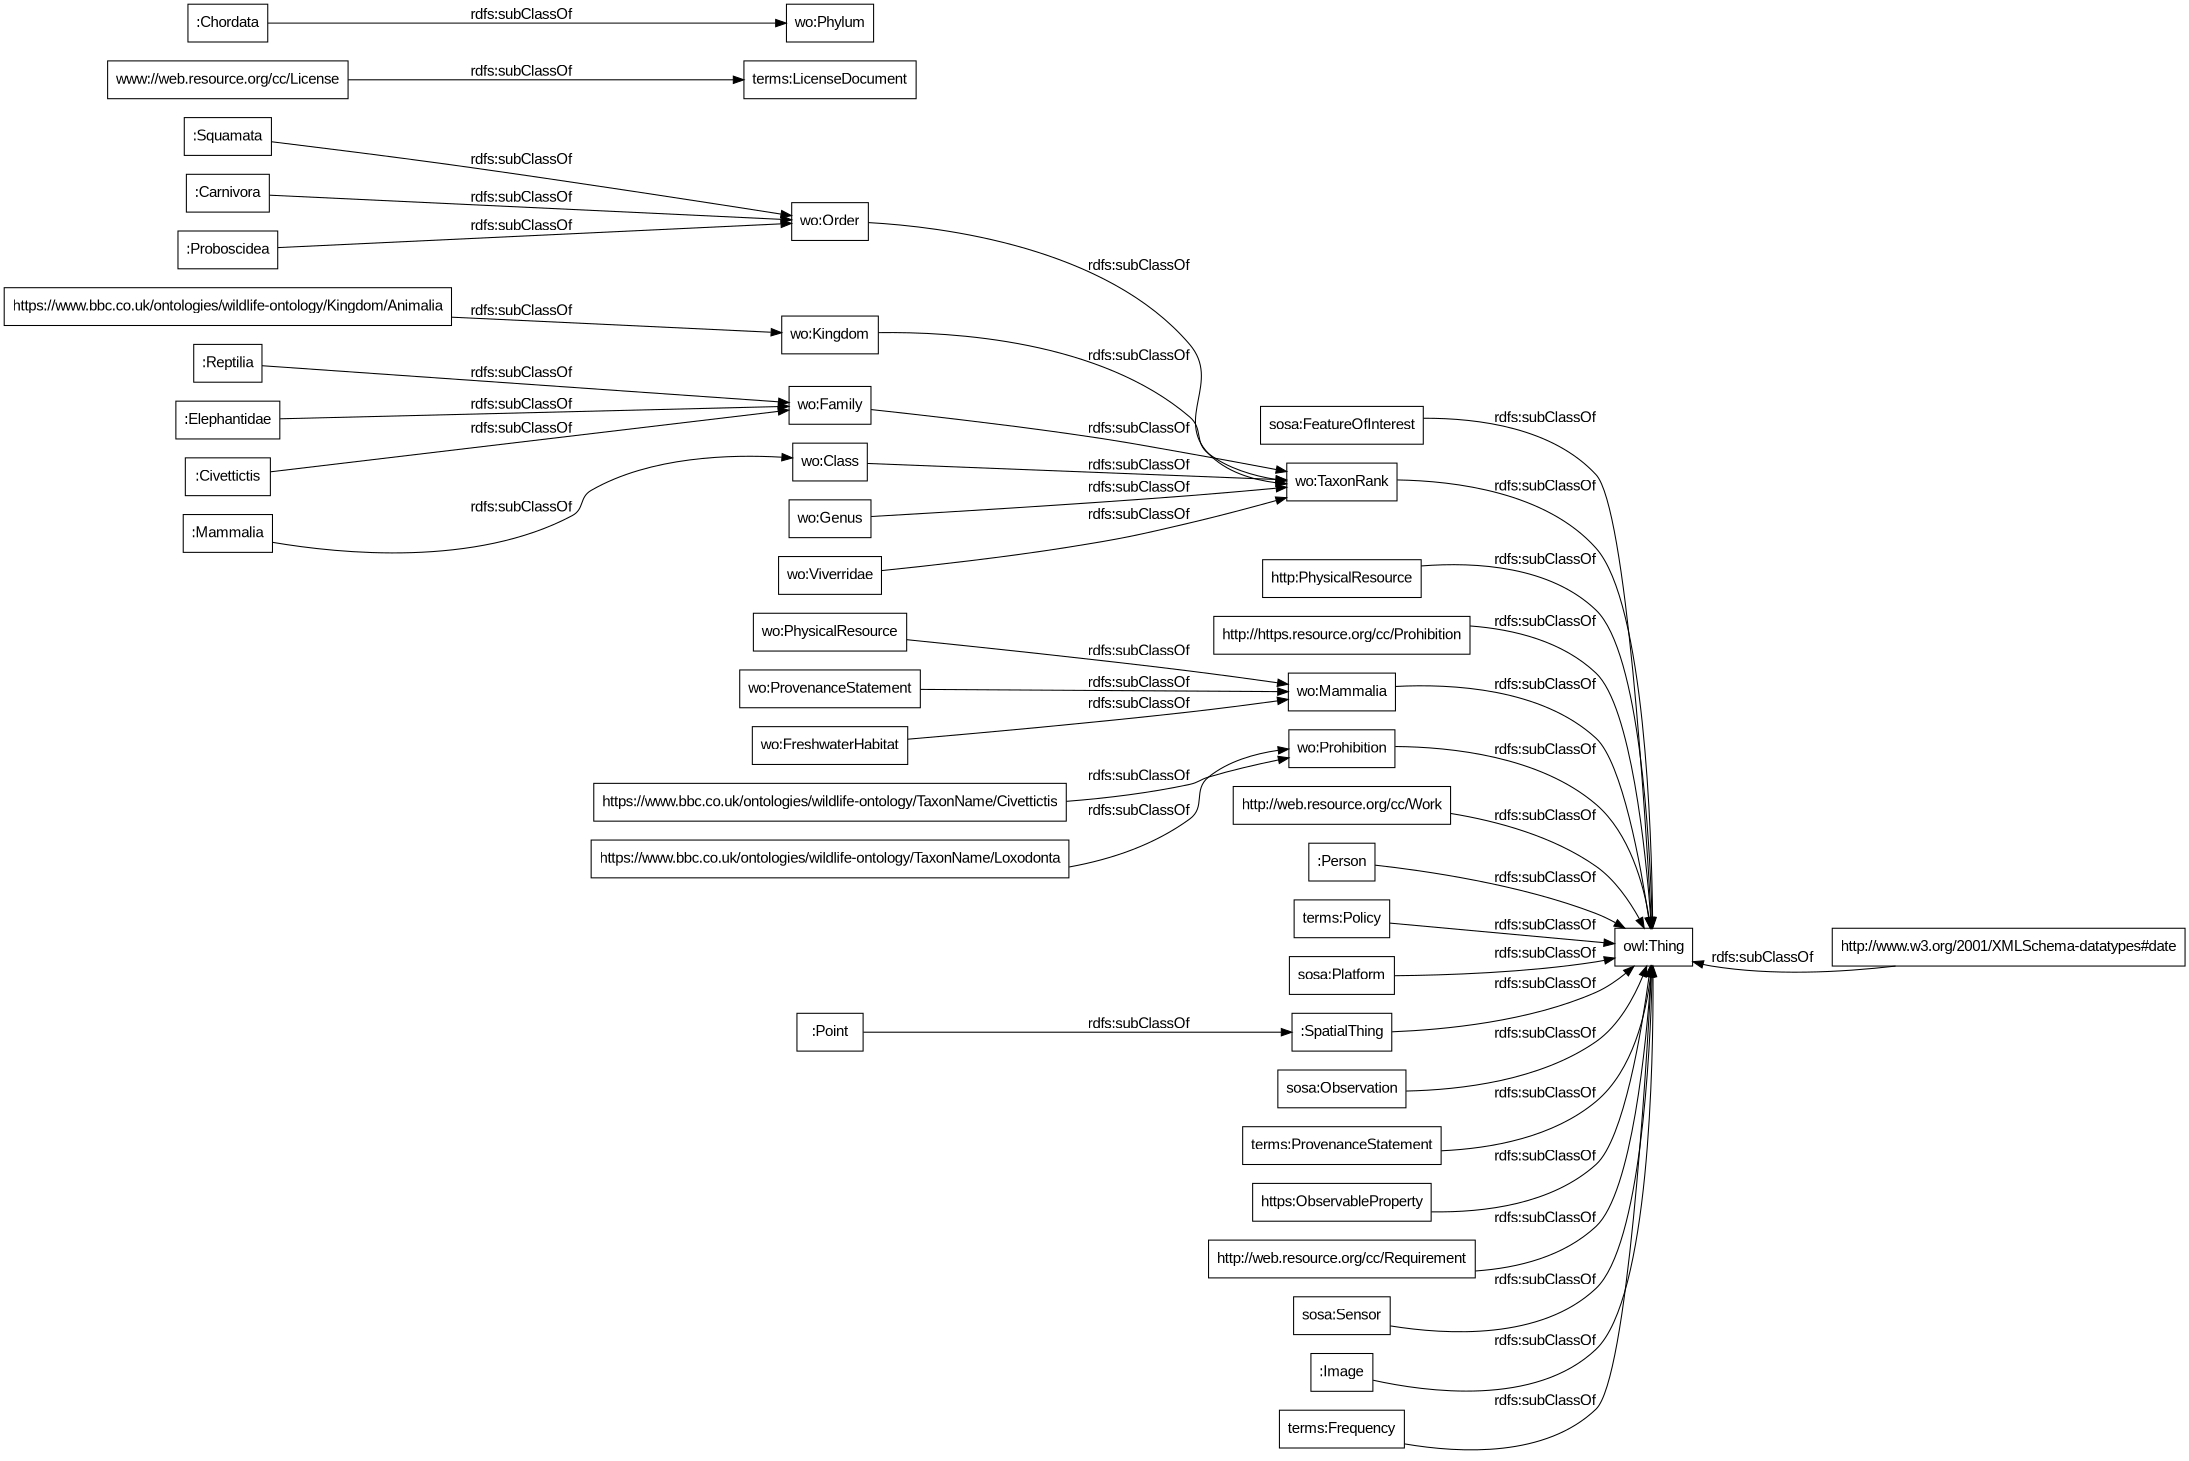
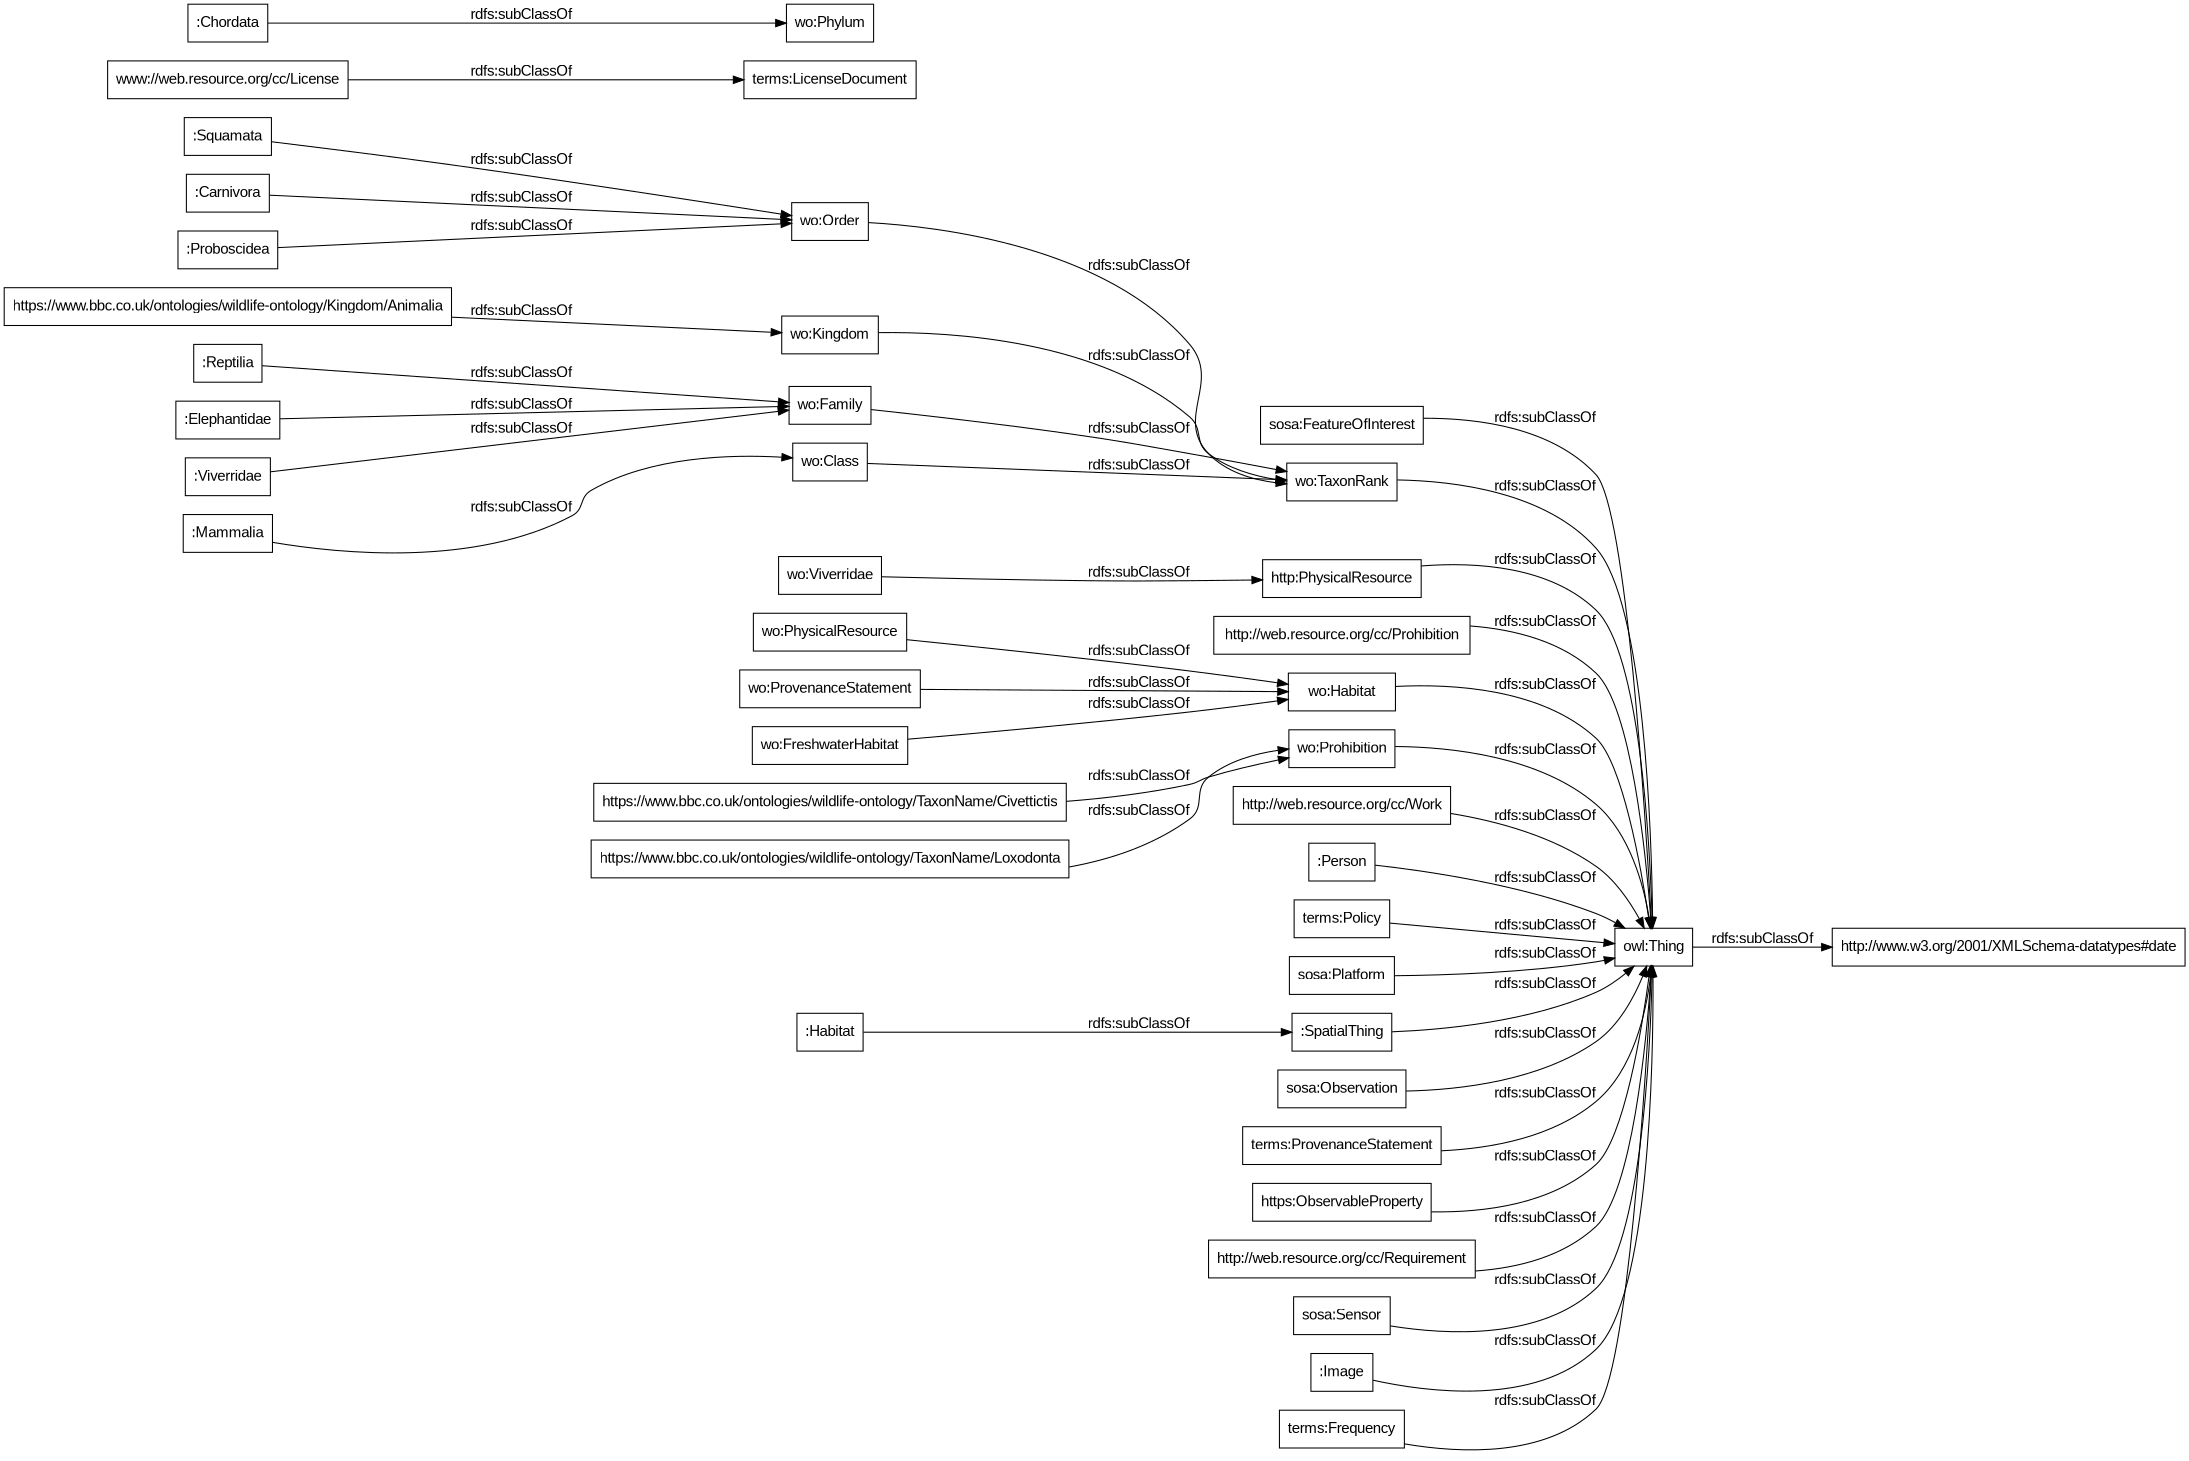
(228, 477) -> (228, 477)
(830, 519) -> none
(1081, 545) -> (1067, 580)
(1342, 635) -> (1342, 635)
(1342, 692) -> (1342, 692)
(1799, 972) -> (1757, 947)
(830, 1032) -> (830, 1032)
